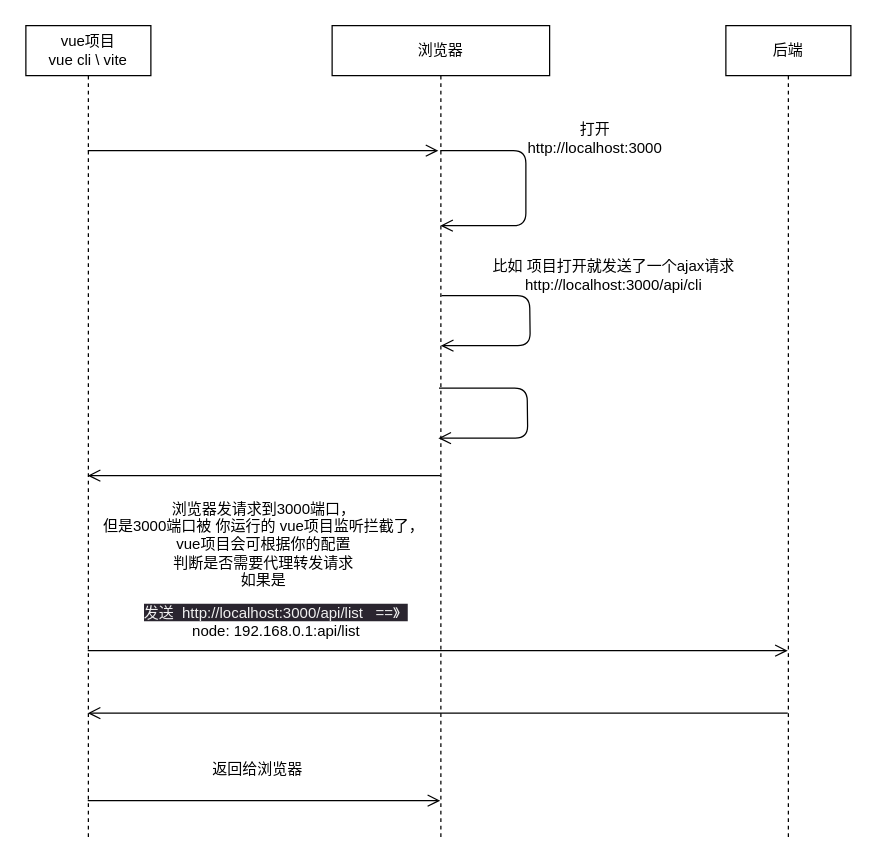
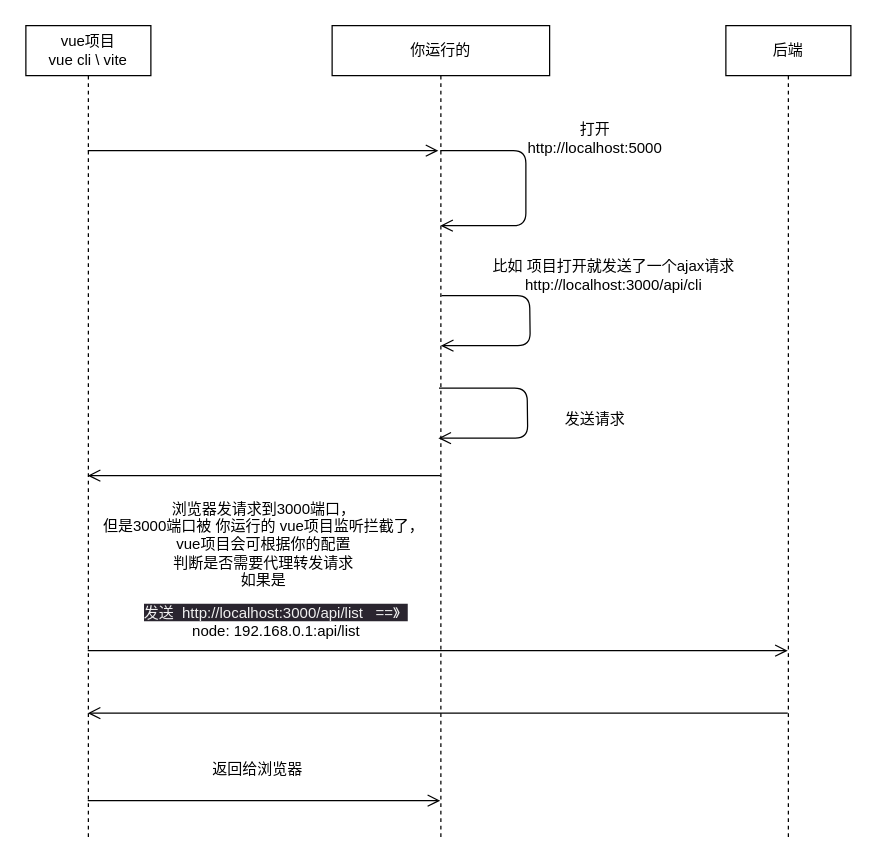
(441, 51) -> (441, 51)
(595, 138) -> (595, 138)
none -> (594, 419)
